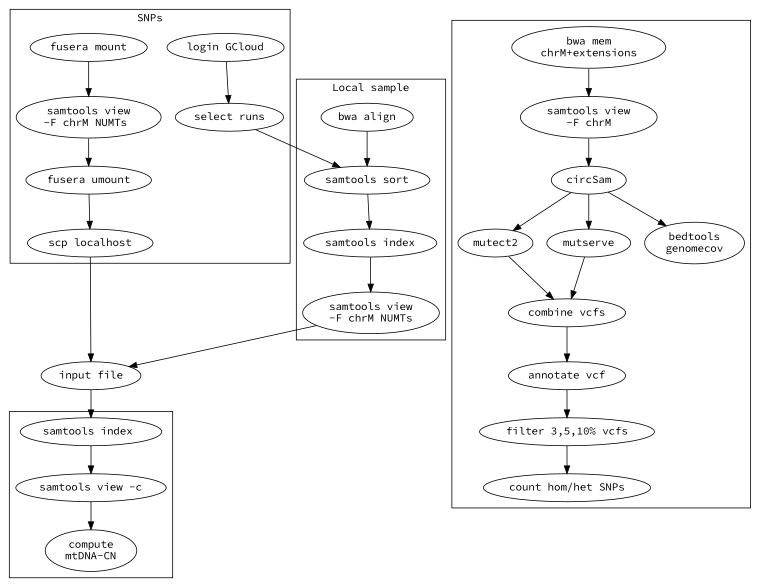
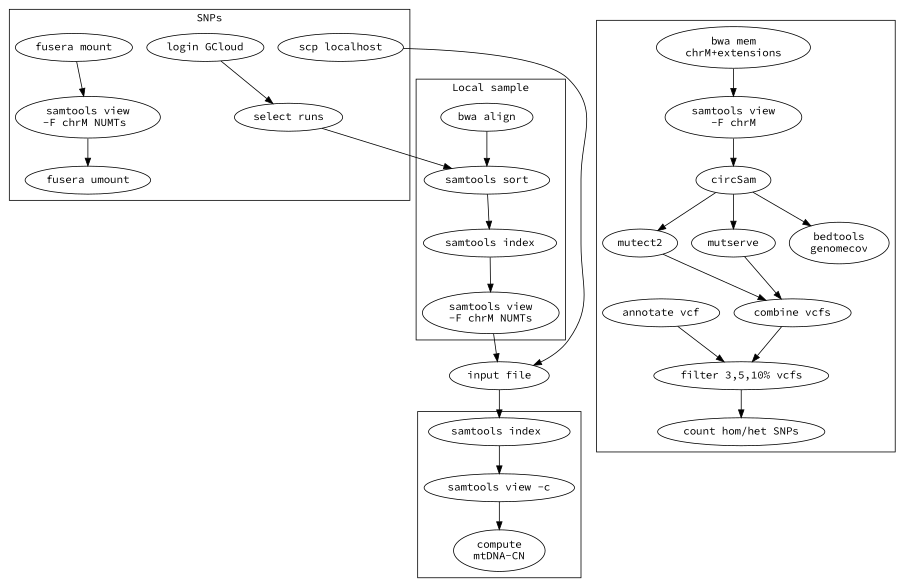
(89, 208) -> none
(567, 340) -> (770, 341)
